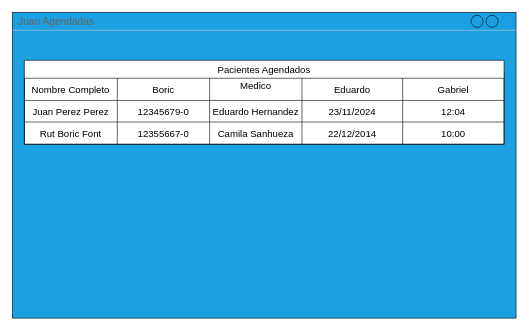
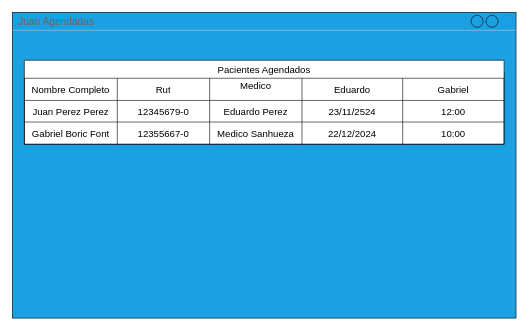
(164, 90) -> (164, 90)
(256, 111) -> (256, 111)
(353, 111) -> (353, 111)
(454, 111) -> (454, 111)
(71, 134) -> (71, 134)
(256, 134) -> (256, 134)
(353, 134) -> (353, 134)
